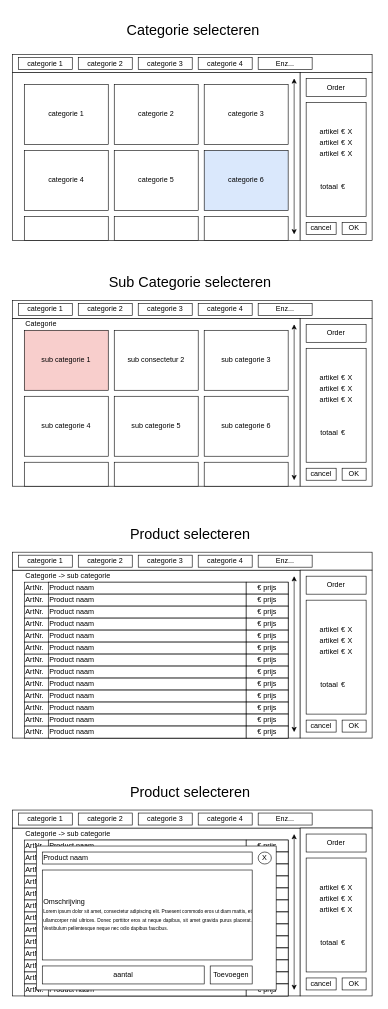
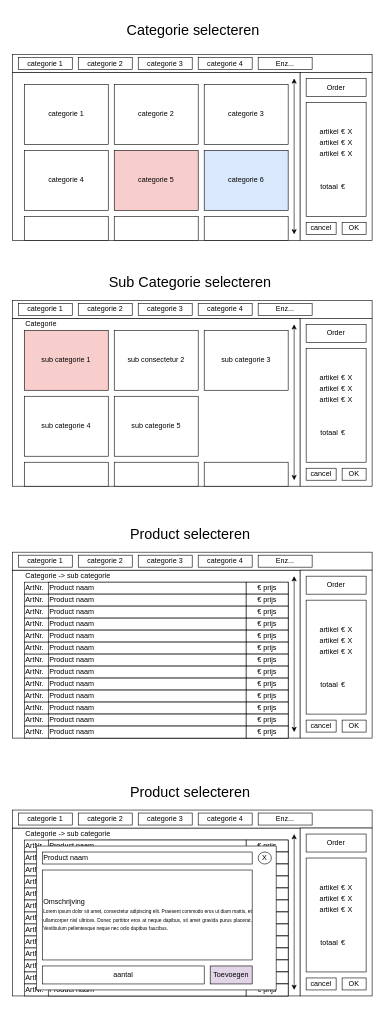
(156, 180) -> (156, 180)
(246, 426) -> none
(231, 975) -> (231, 975)
